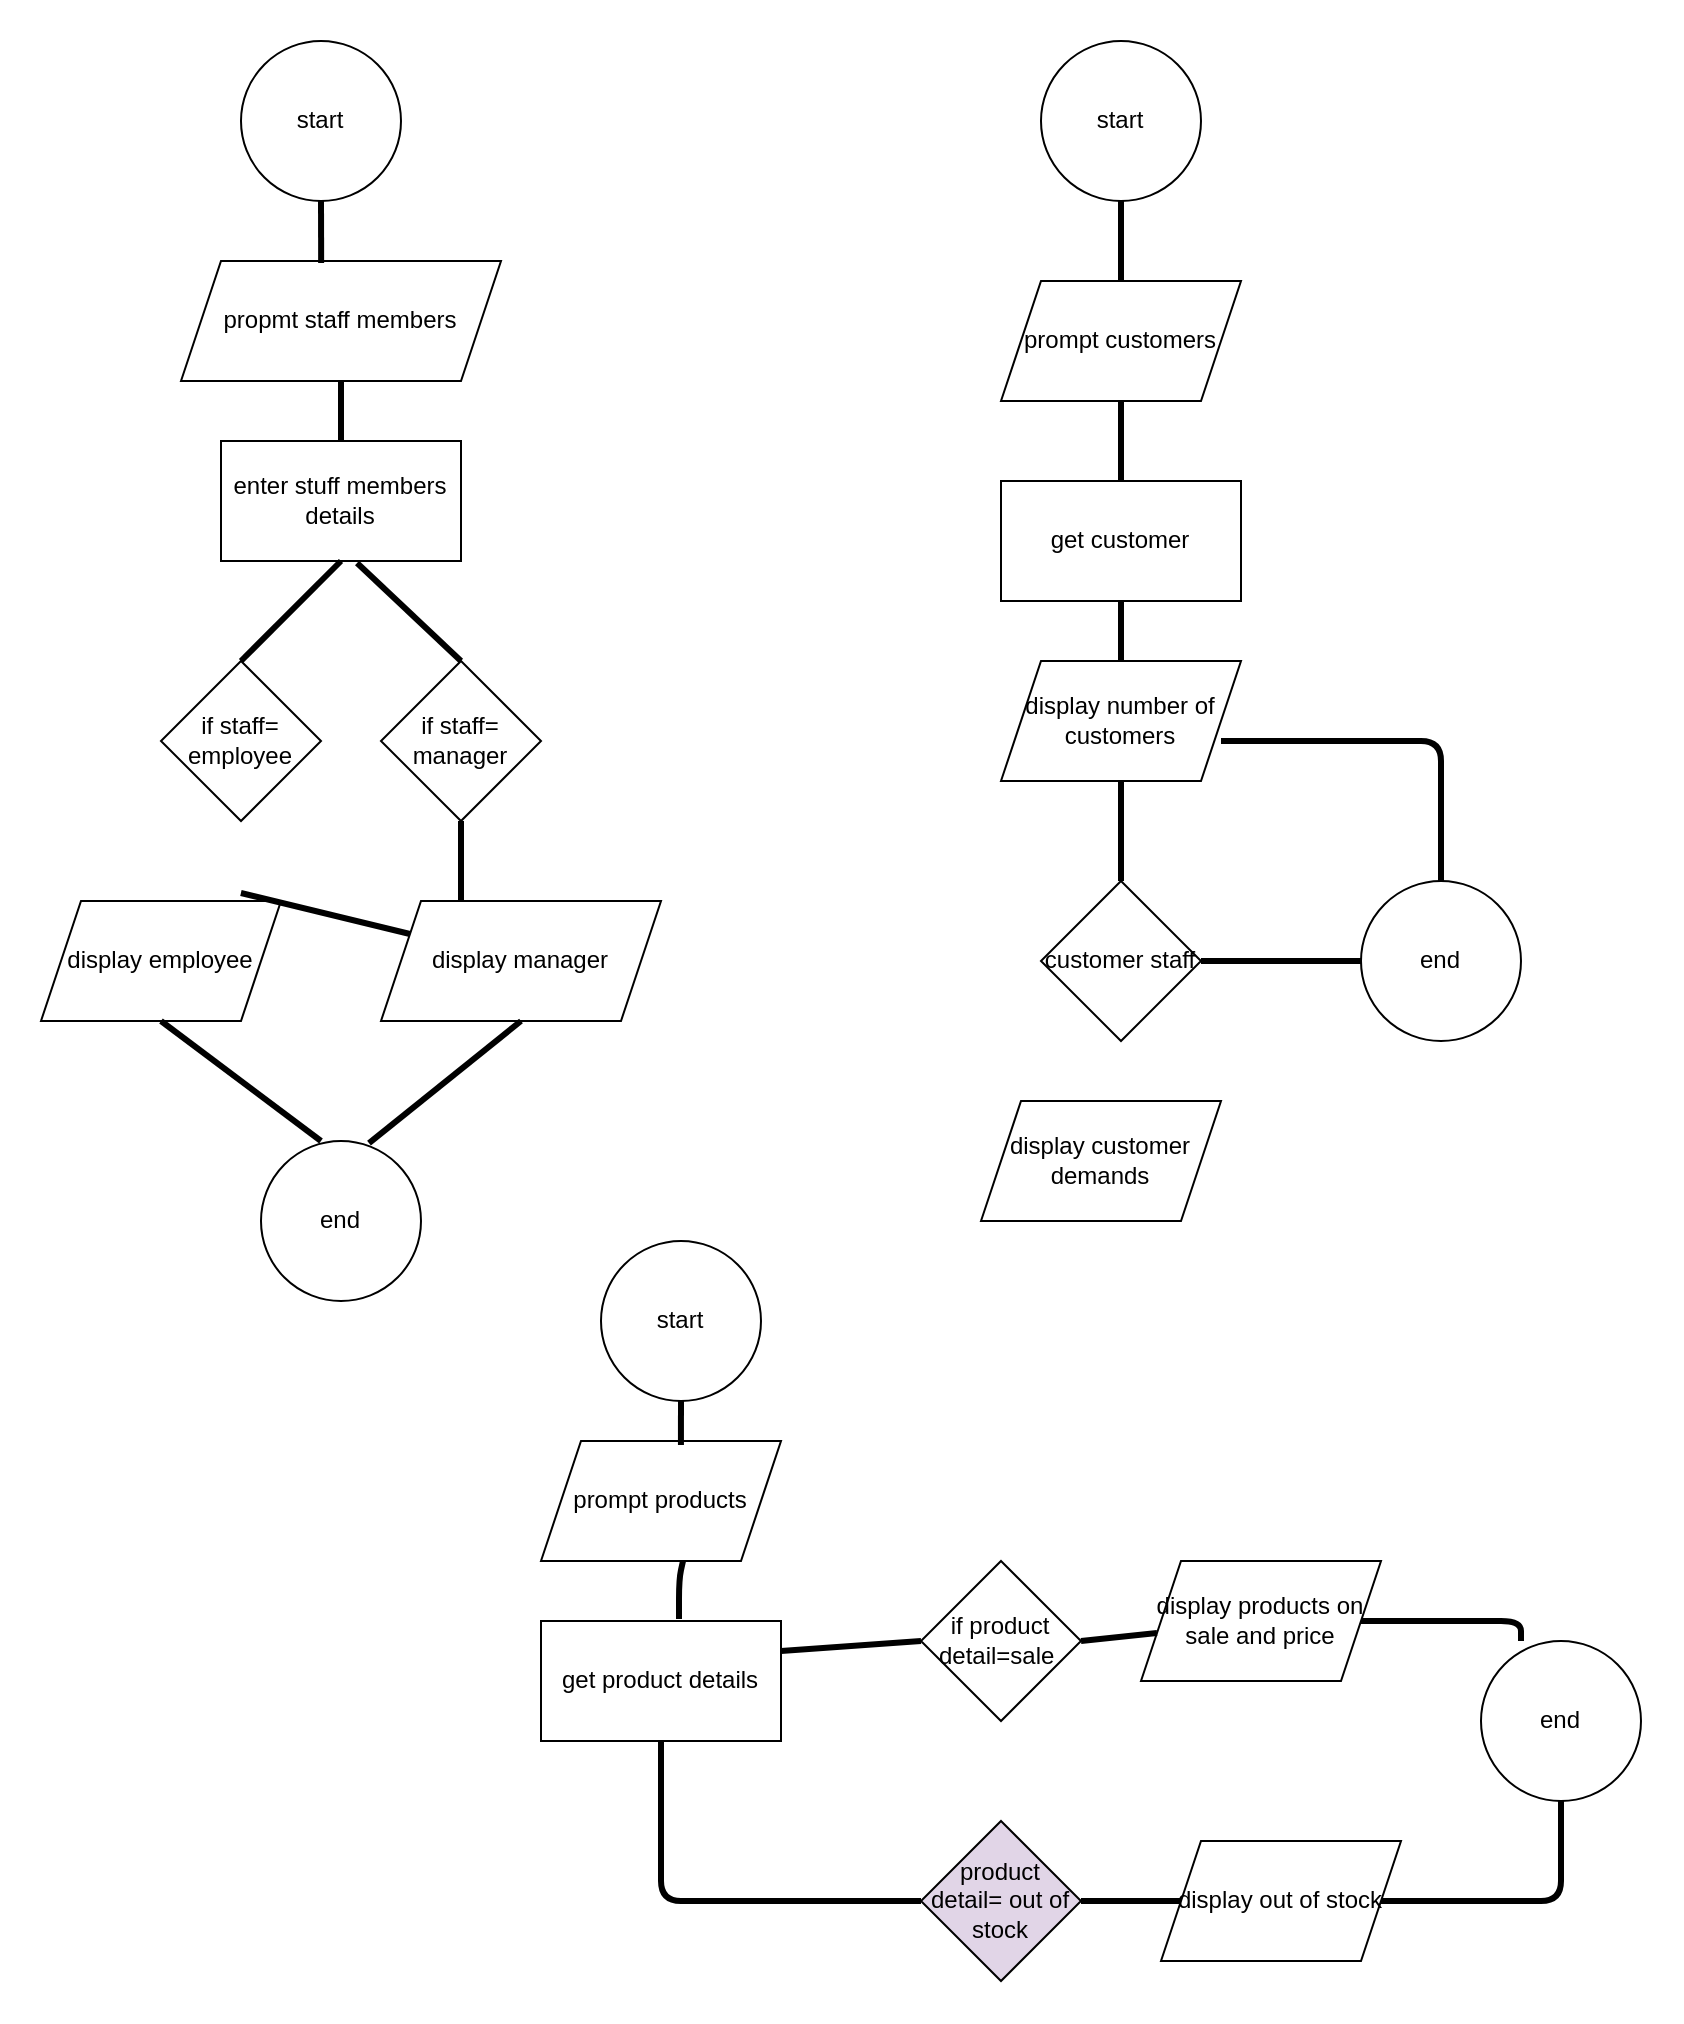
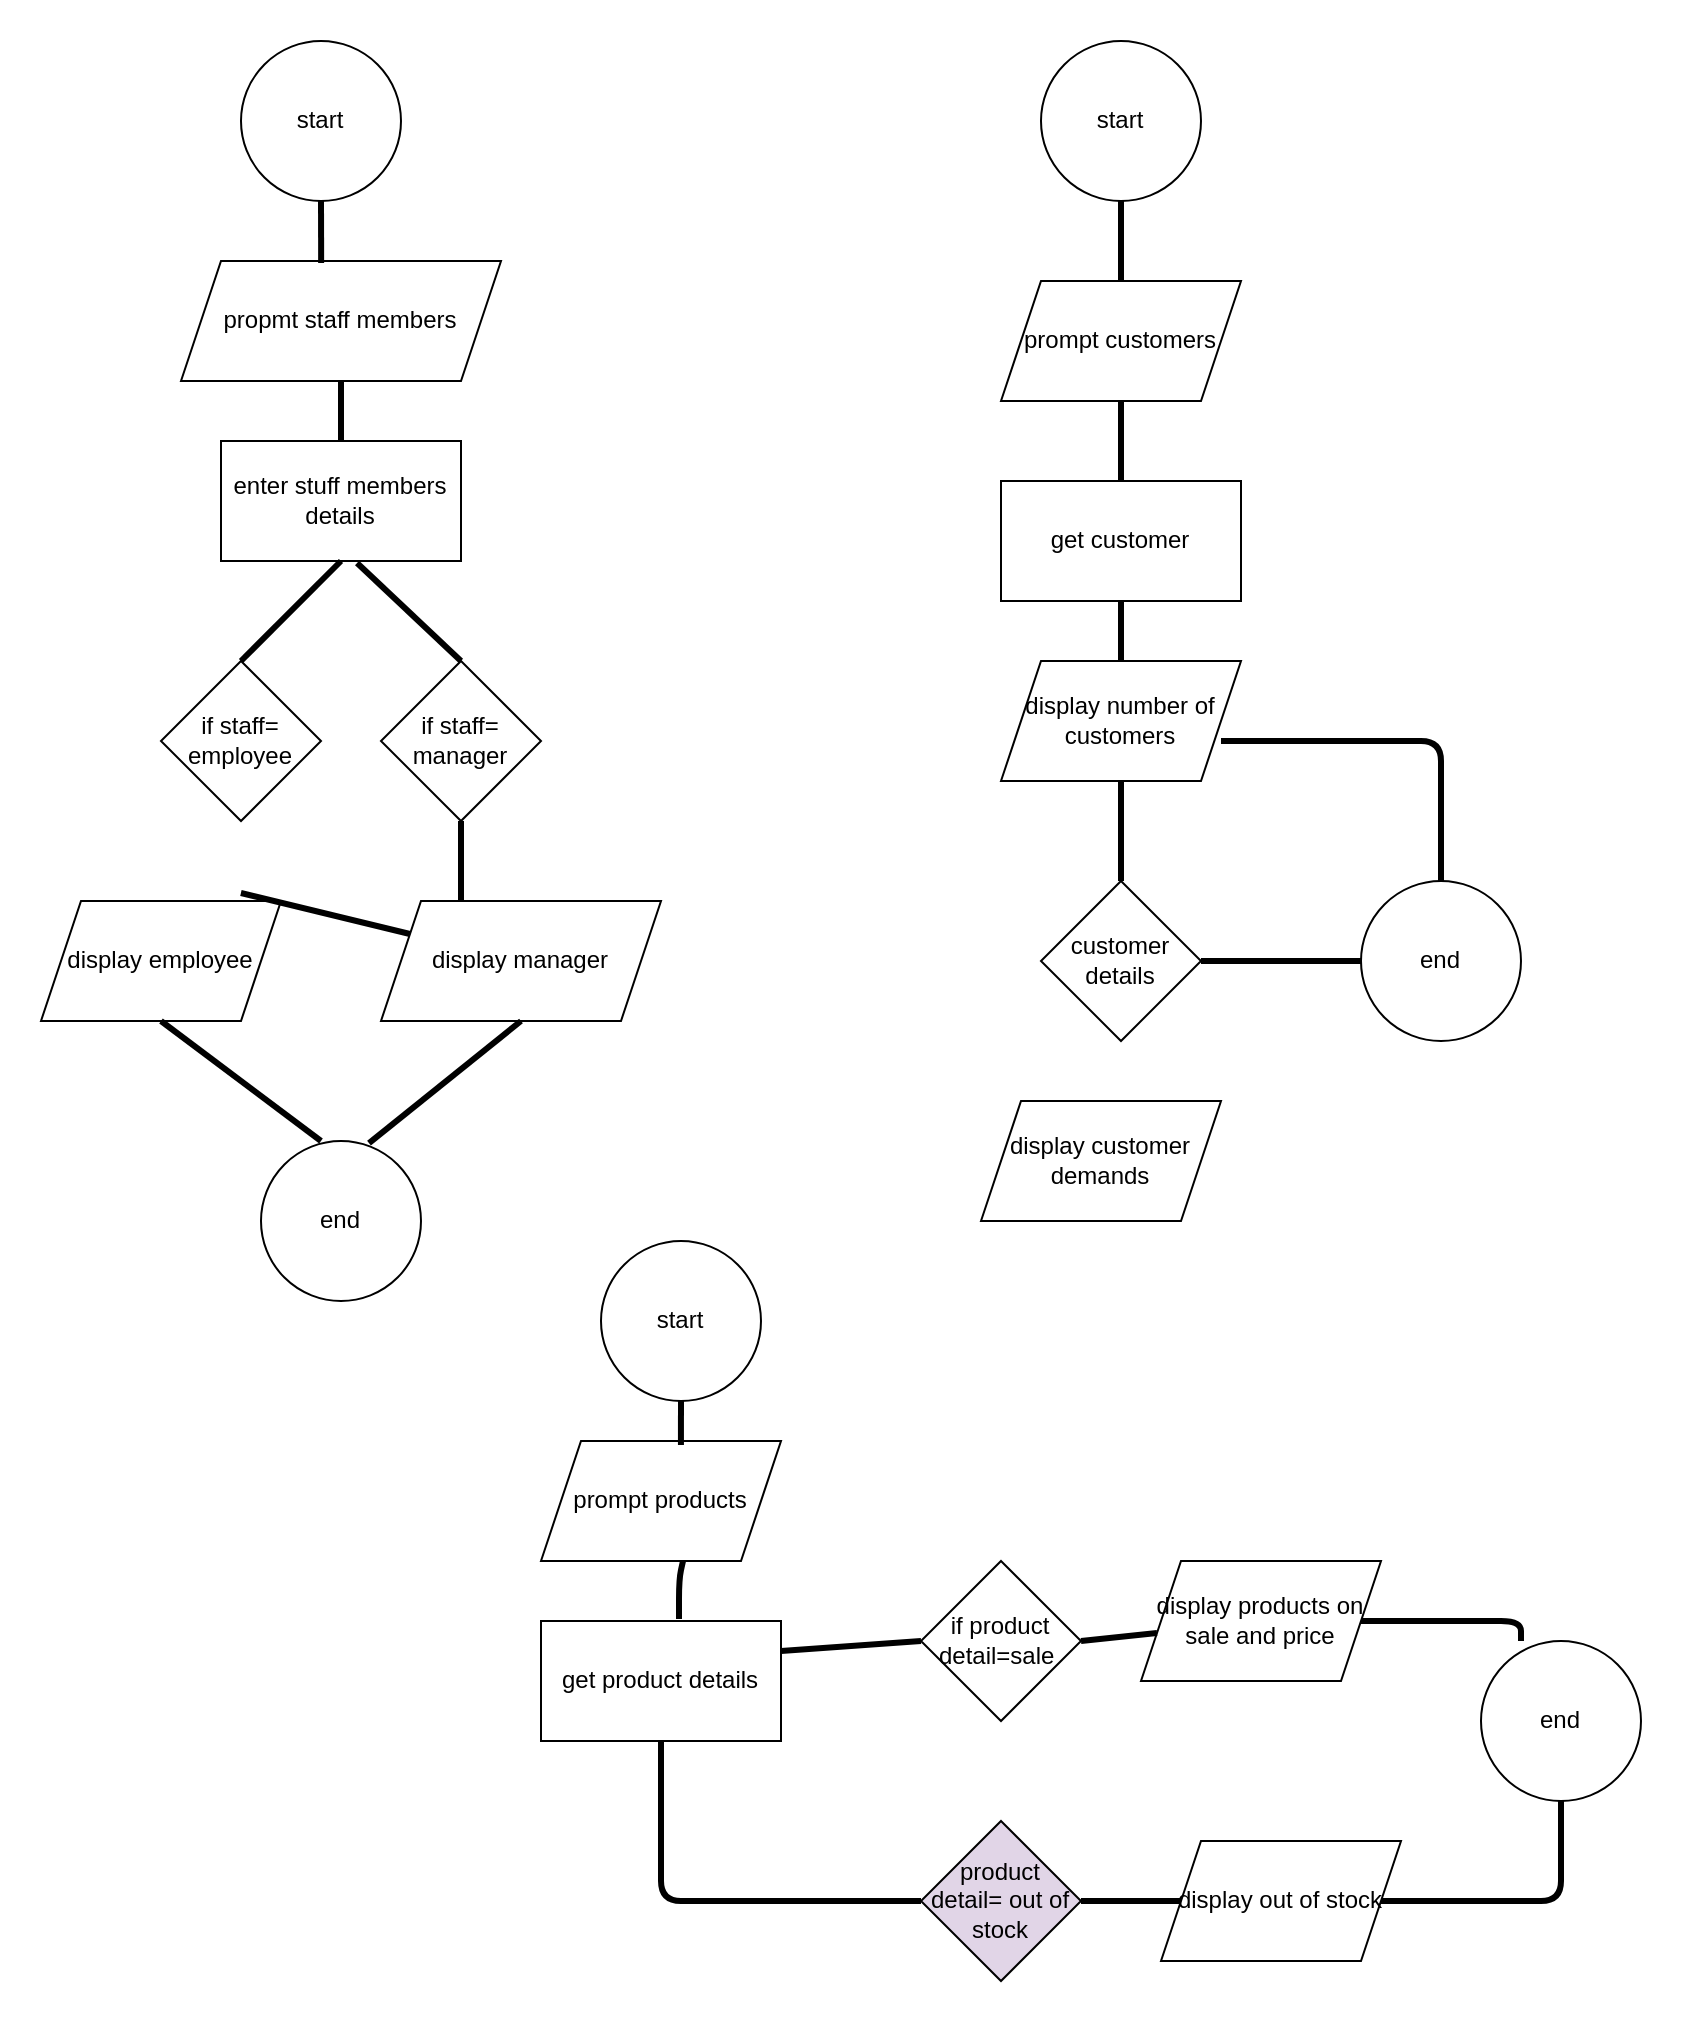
(1121, 961) -> (1121, 961)
